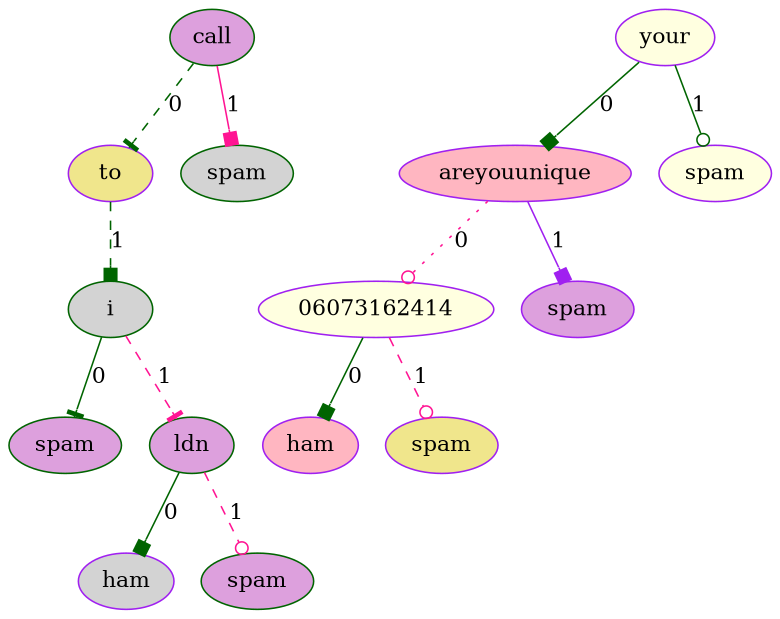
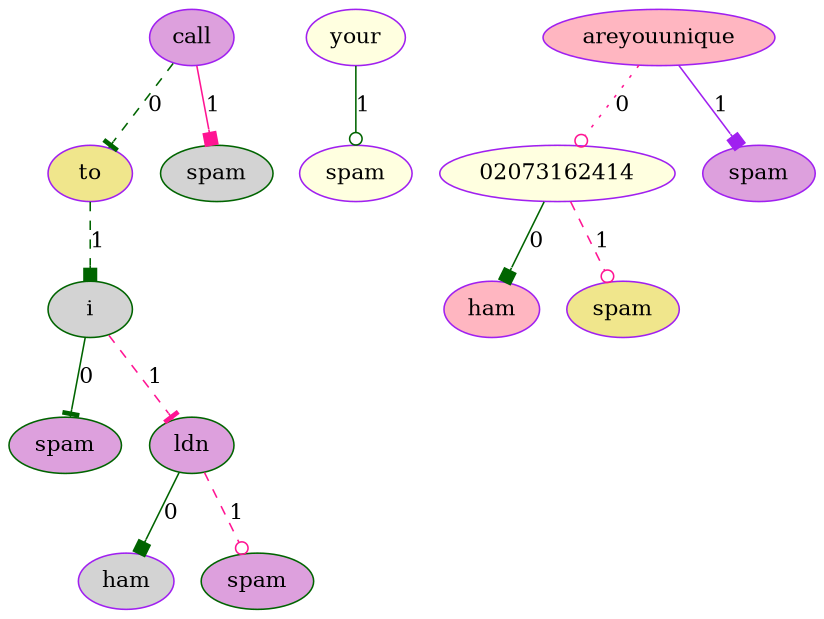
(212, 38) -> (192, 38)
(598, 99) -> none
(376, 309) -> (557, 173)
